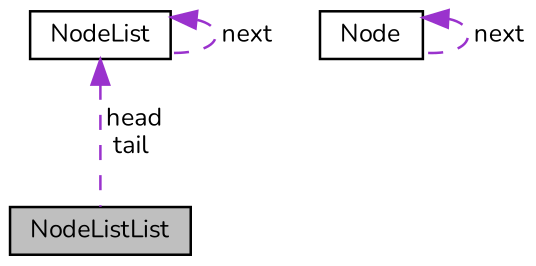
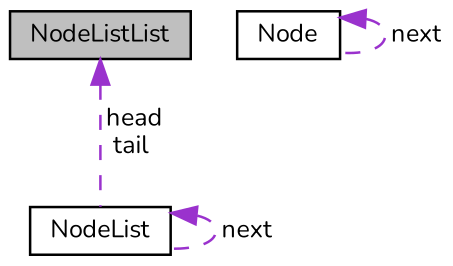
(100, 146) -> (100, 146)
